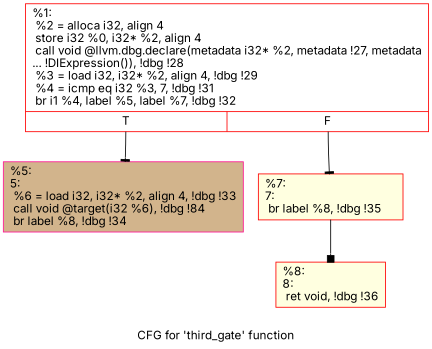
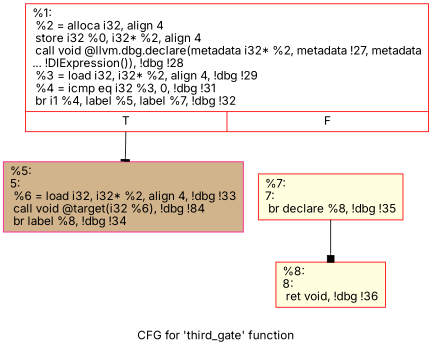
(123, 89) -> (124, 89)
(328, 151) -> none
(323, 209) -> (331, 209)
